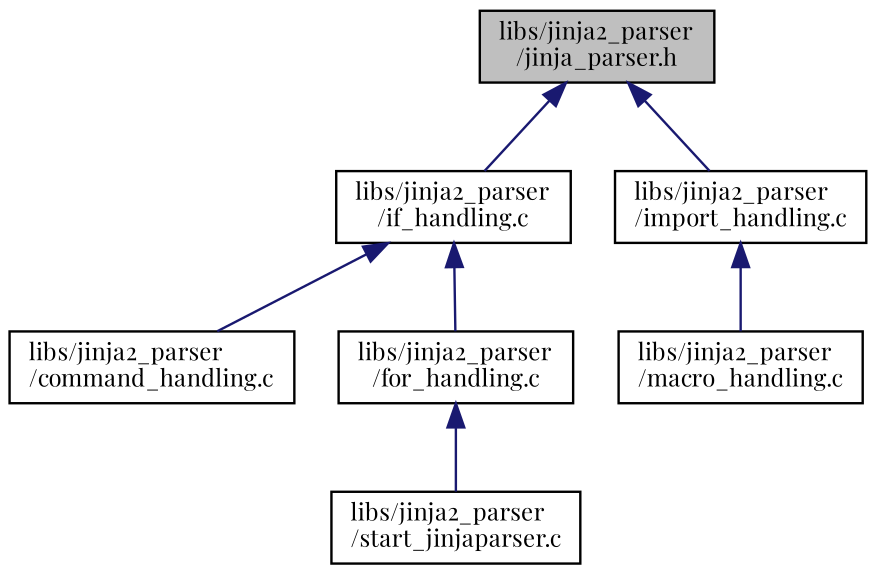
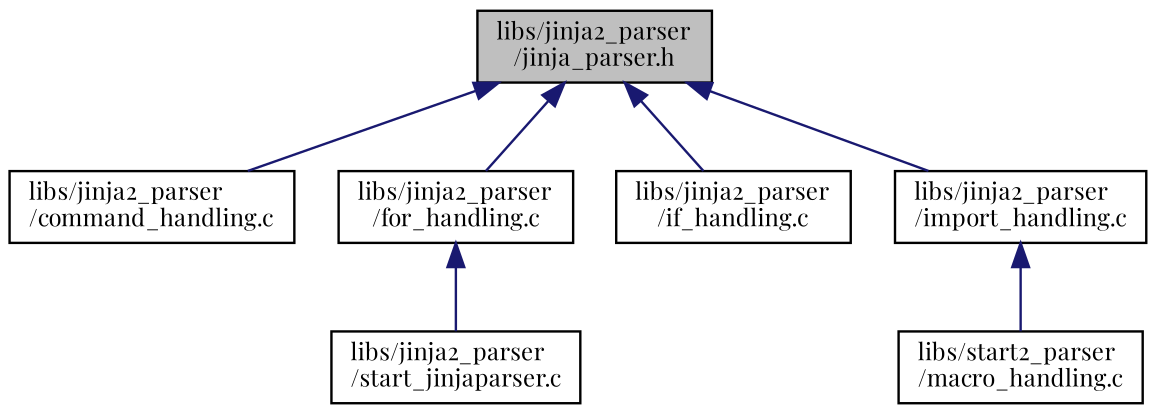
(292, 293) -> (362, 131)
(455, 300) -> (517, 136)
(741, 367) -> (1021, 367)
